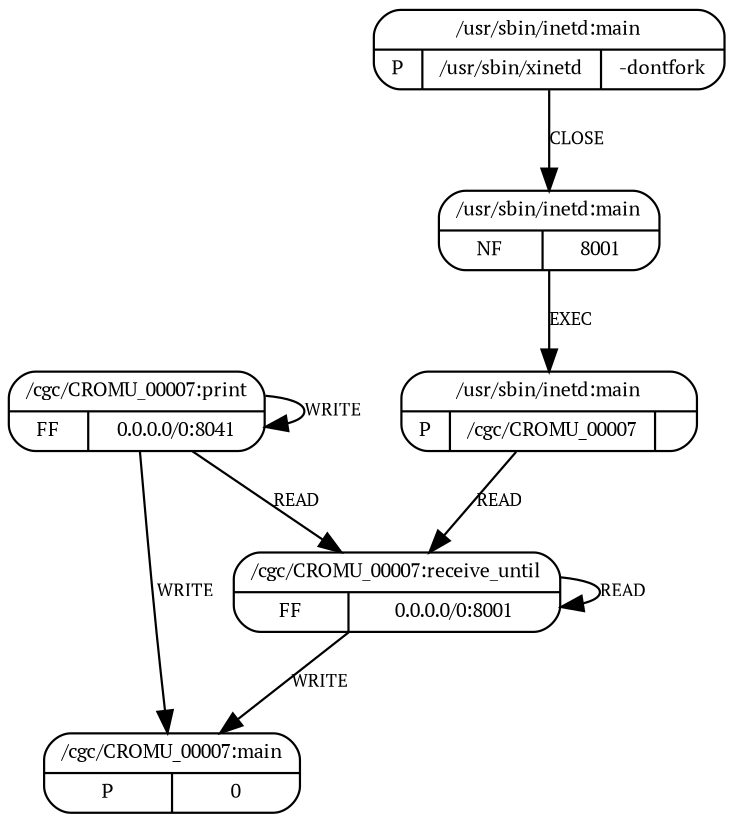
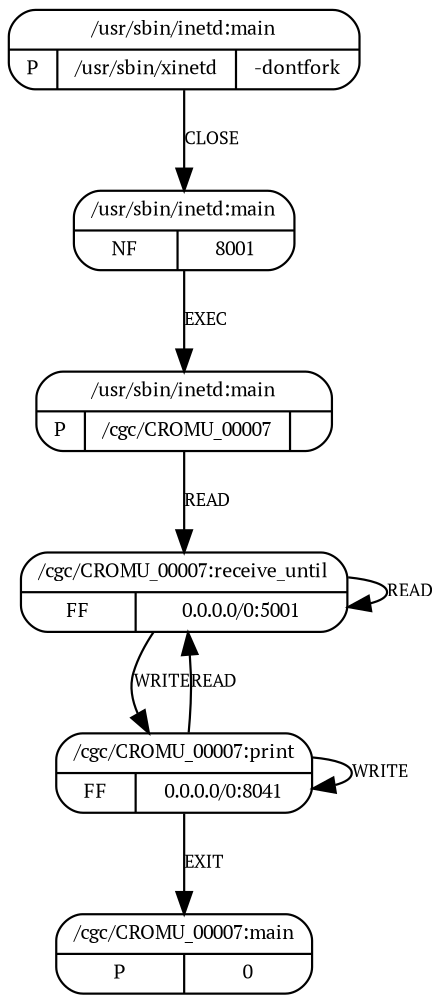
(185, 592) -> (205, 863)
(454, 611) -> (242, 611)
(293, 676) -> (134, 671)
